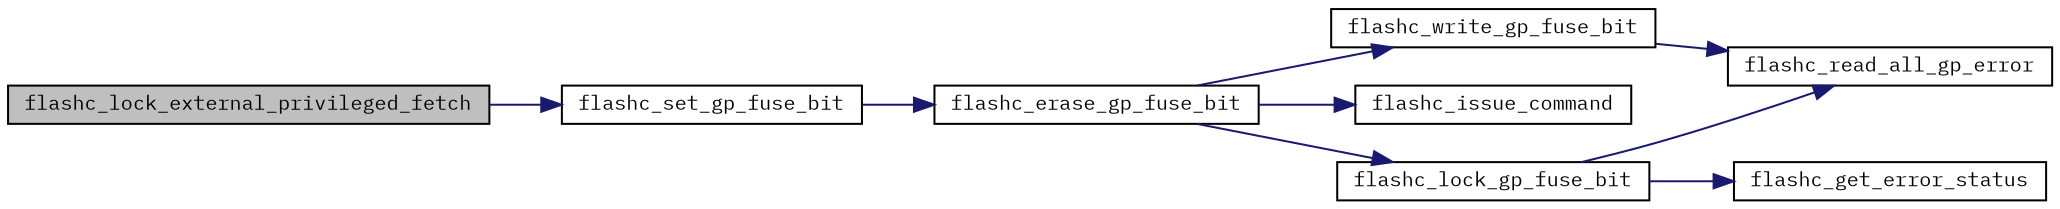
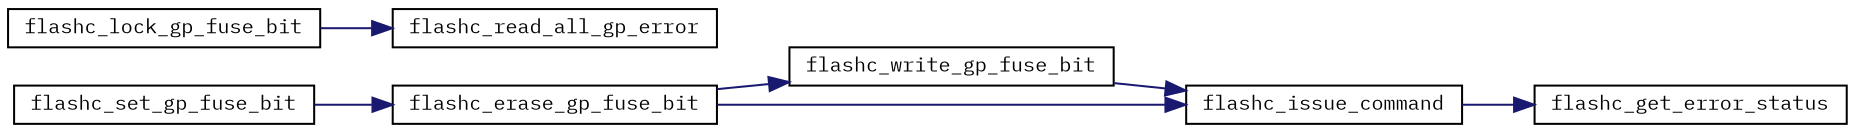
(1682, 46) -> (1140, 86)
(249, 105) -> none
(1285, 141) -> none
(1681, 181) -> (1488, 105)
